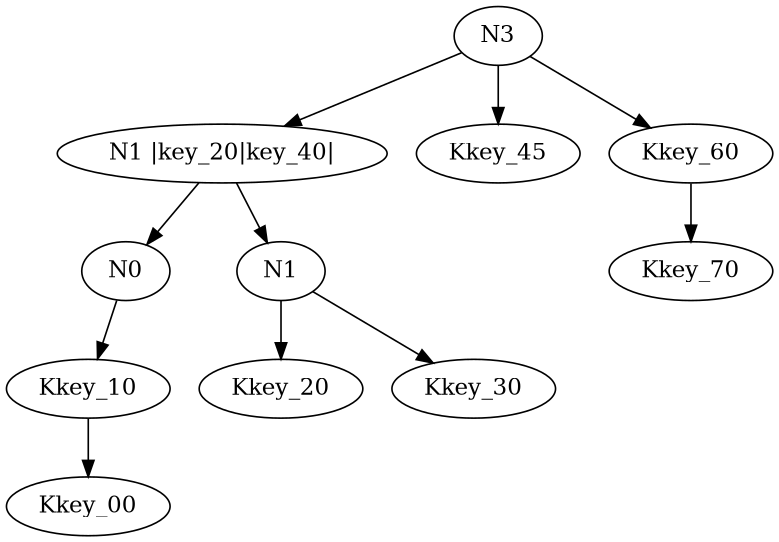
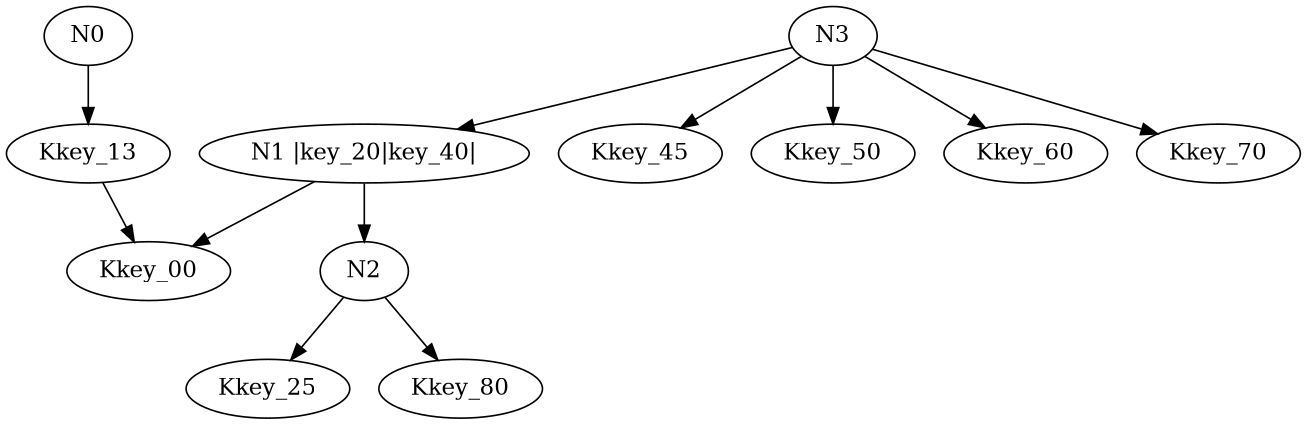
none -> (833, 154)
(691, 204) -> (1007, 89)
(178, 207) -> (261, 210)
(281, 271) -> (364, 271)
(88, 389) -> (88, 154)
(281, 389) -> (268, 389)
(474, 389) -> (461, 389)
